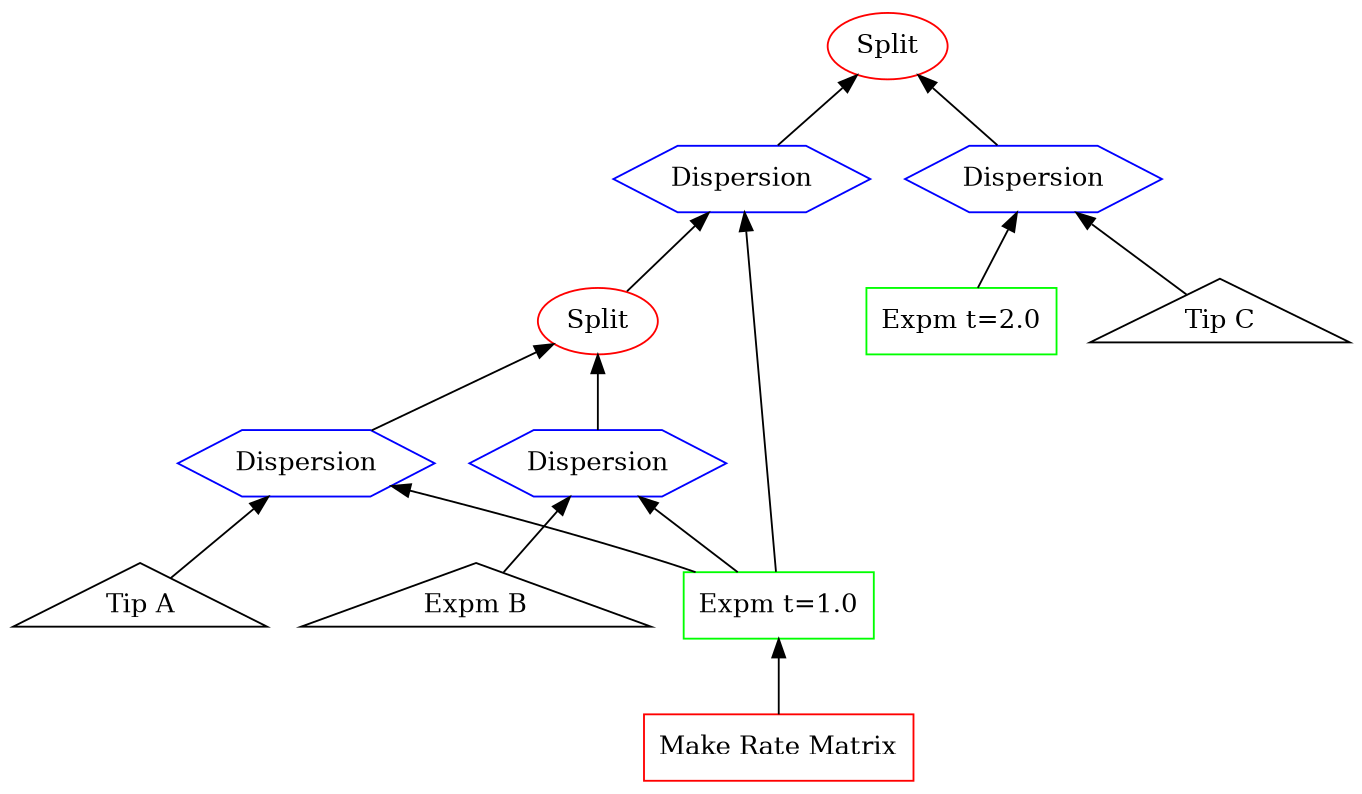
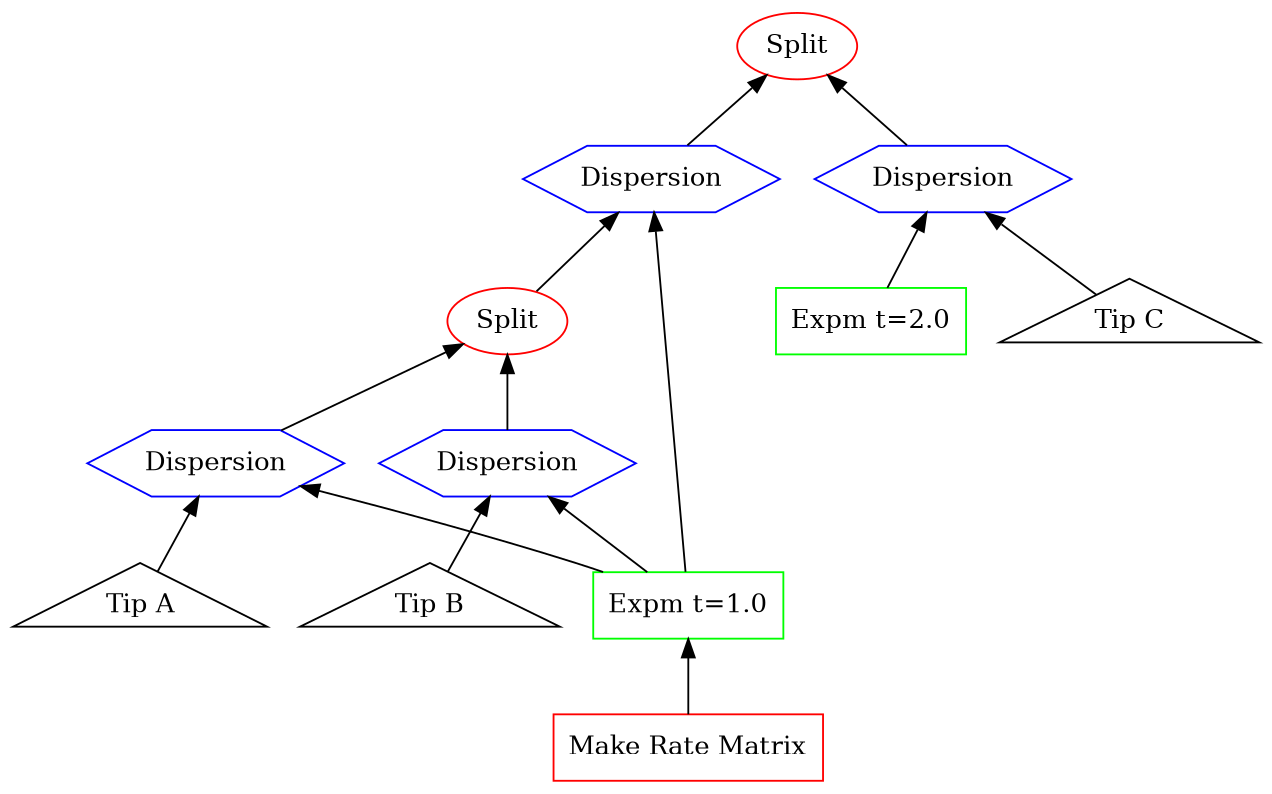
(476, 605) -> (430, 605)
